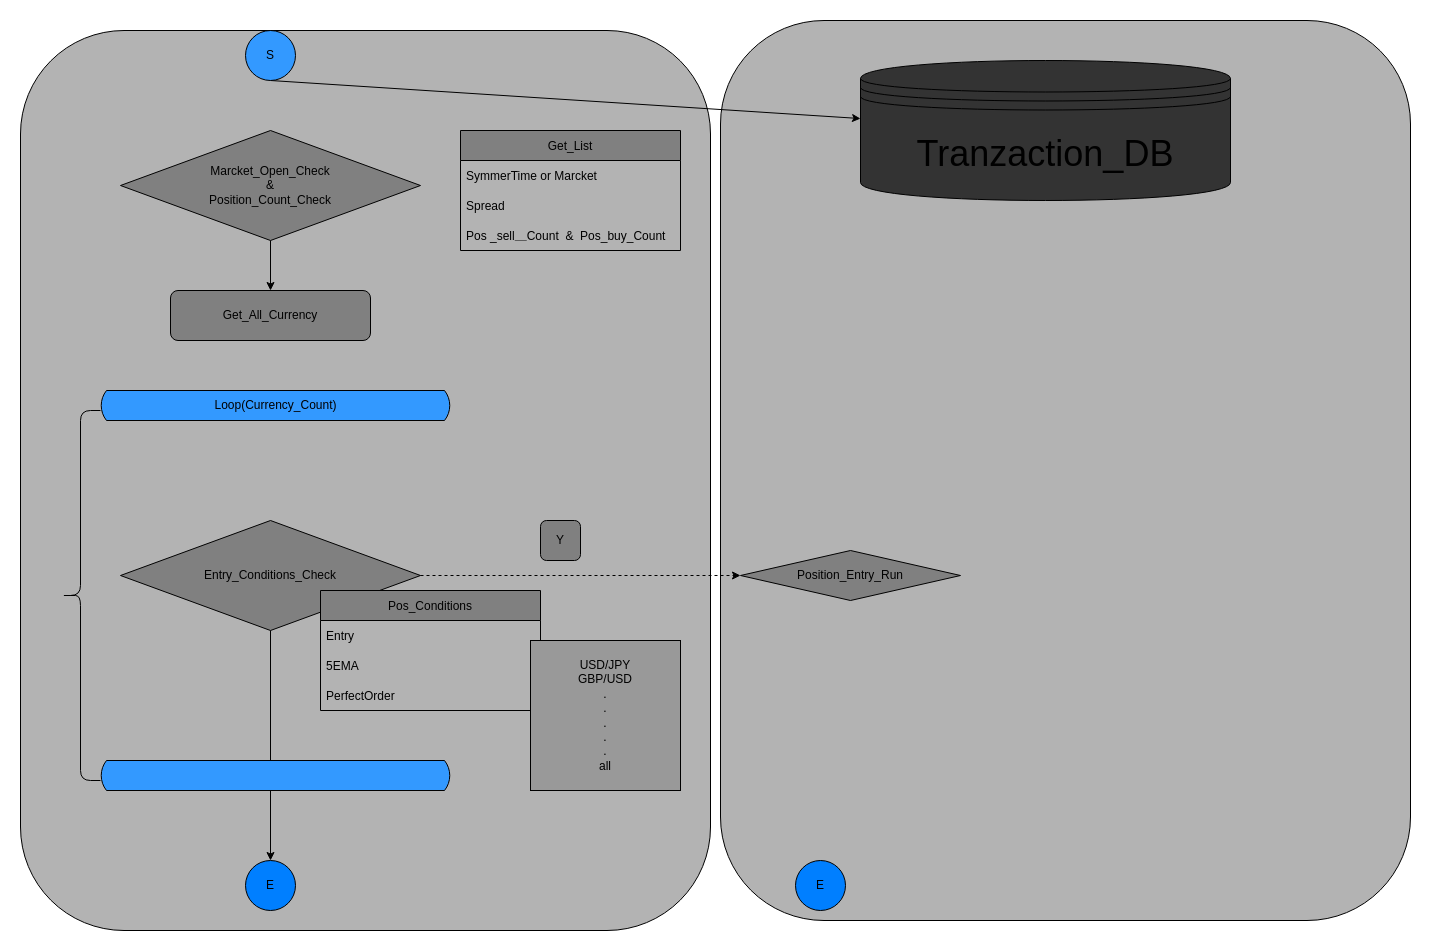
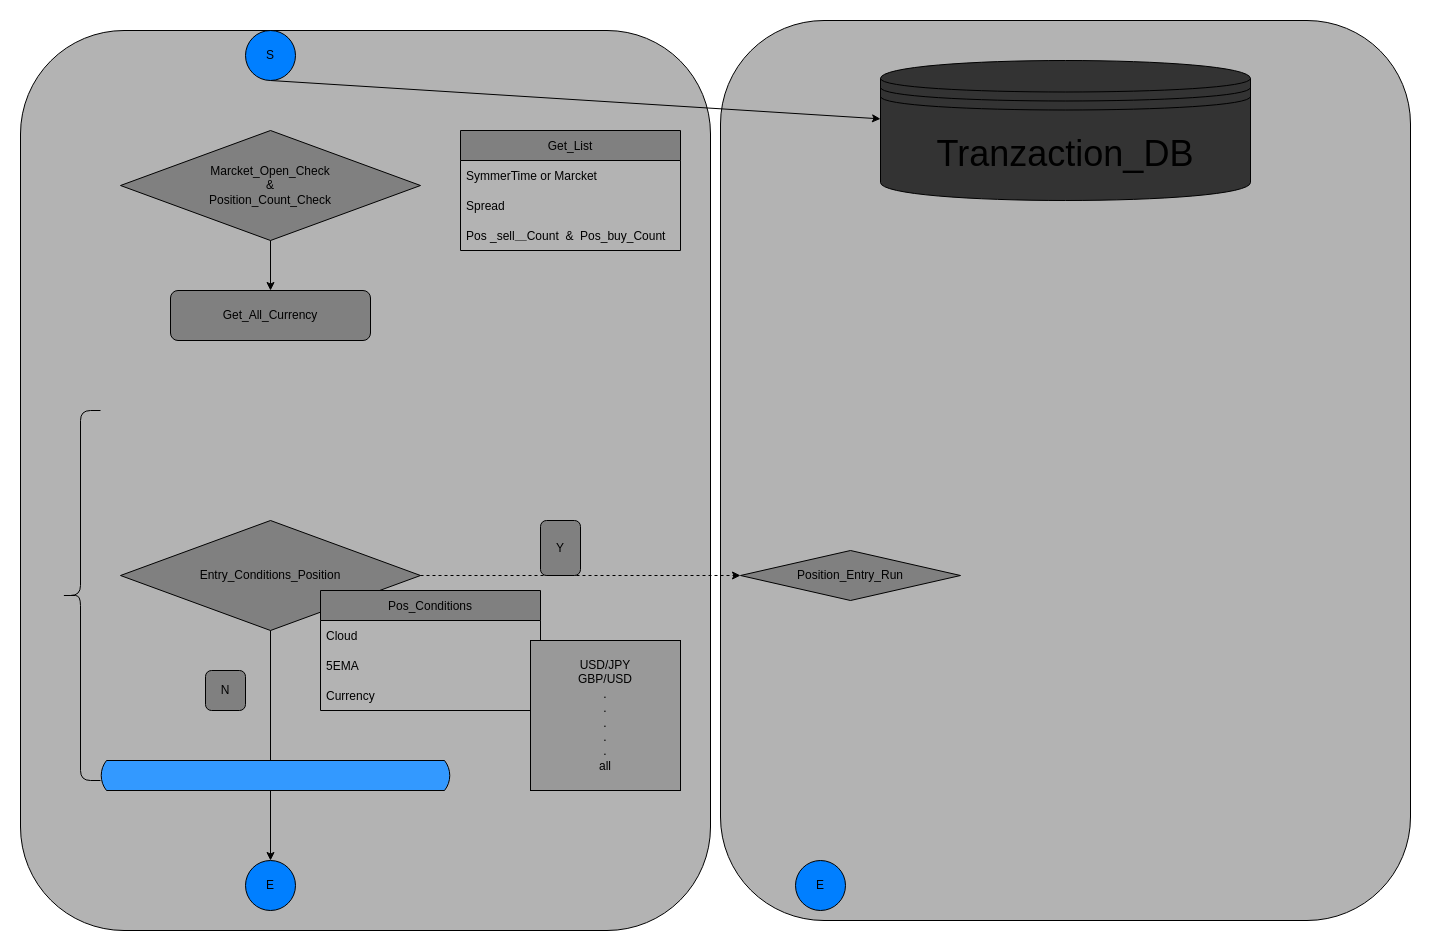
(271, 56) -> (271, 56)
(1046, 131) -> (1066, 131)
(276, 406) -> none
(561, 541) -> (561, 548)
(271, 576) -> (271, 576)
(343, 636) -> (341, 636)
none -> (226, 691)
(366, 696) -> (353, 696)
